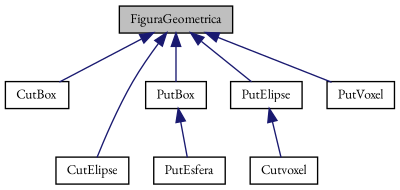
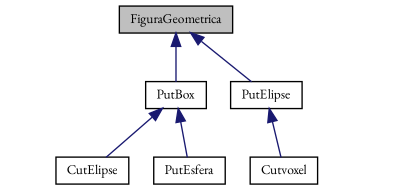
(37, 95) -> none
(361, 95) -> none
(124, 98) -> (129, 137)
